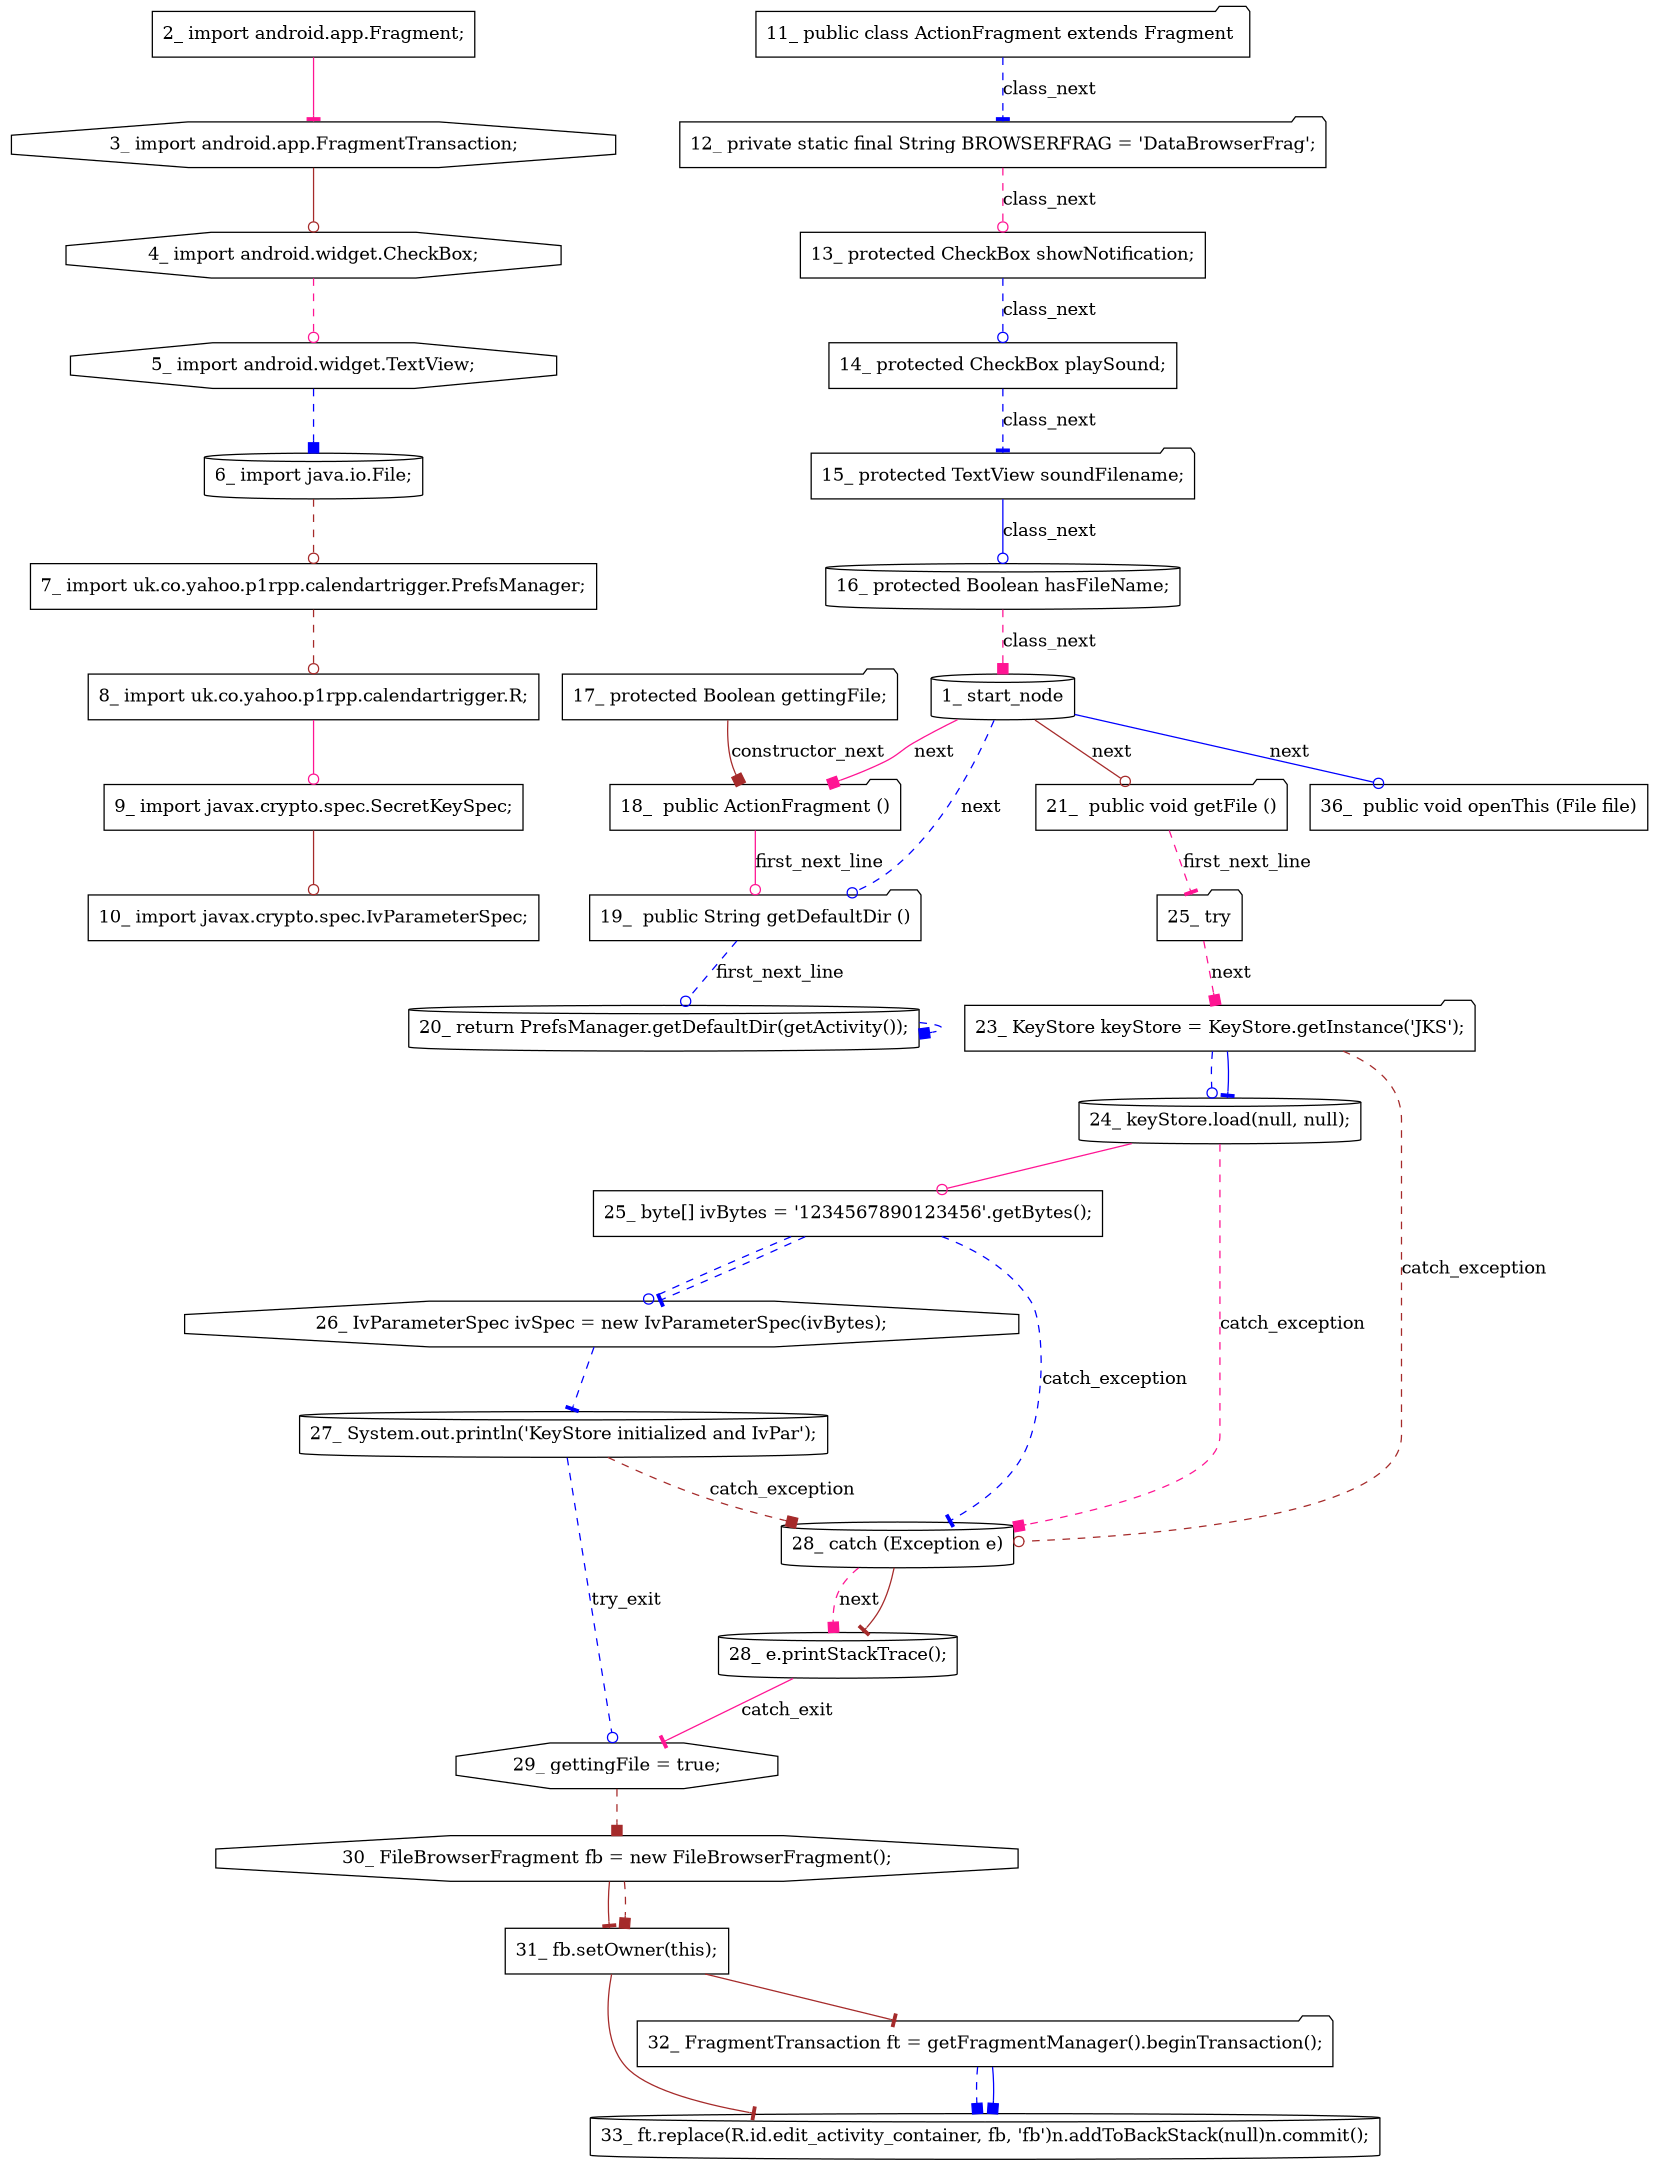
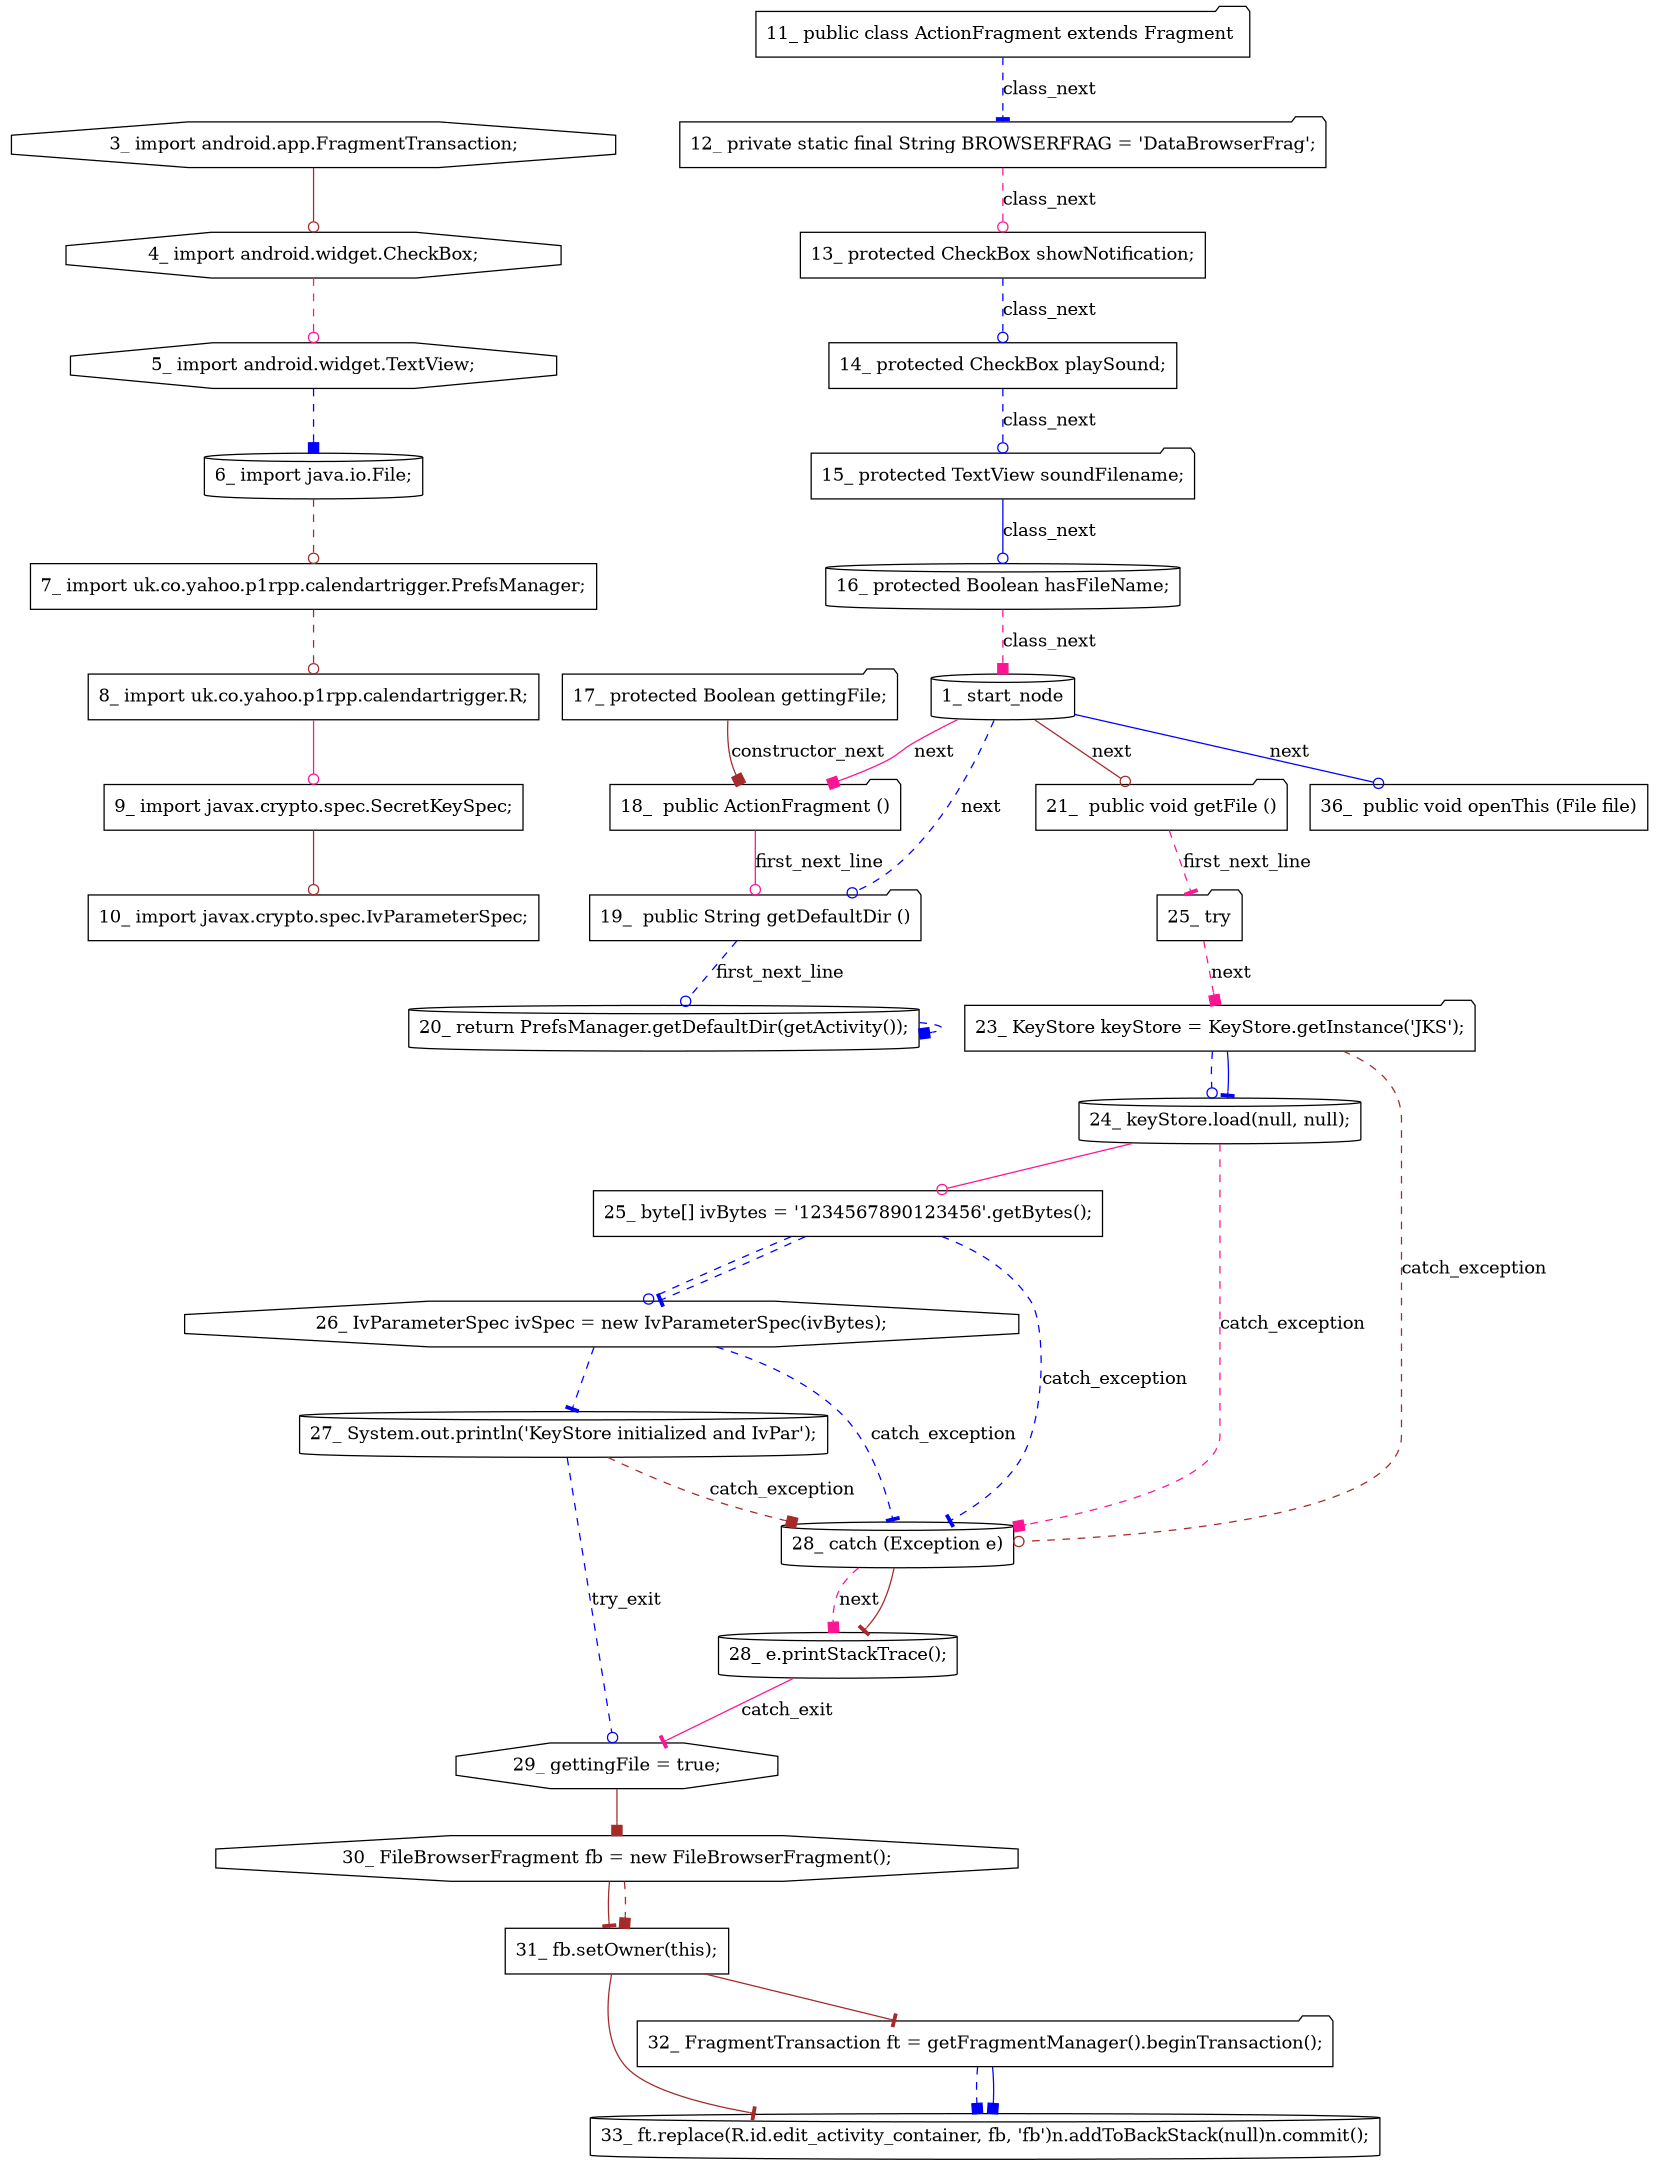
(314, 34) -> none
(1003, 418) -> (1003, 418)
none -> (831, 1404)
(617, 1806) -> (617, 1806)
